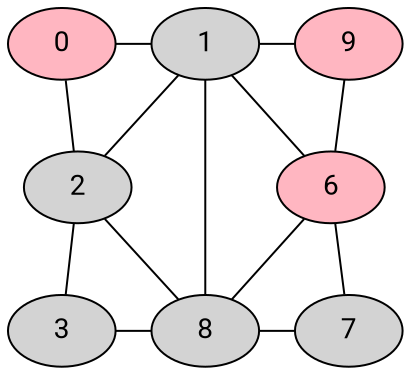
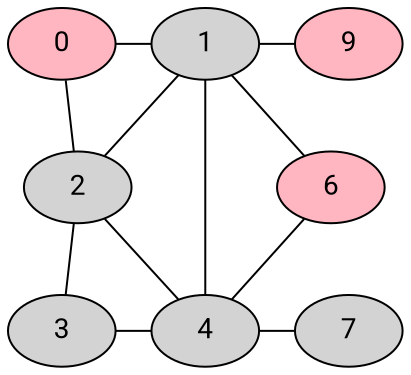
(340, 115) -> none
(340, 259) -> none
(205, 331) -> (205, 331)
